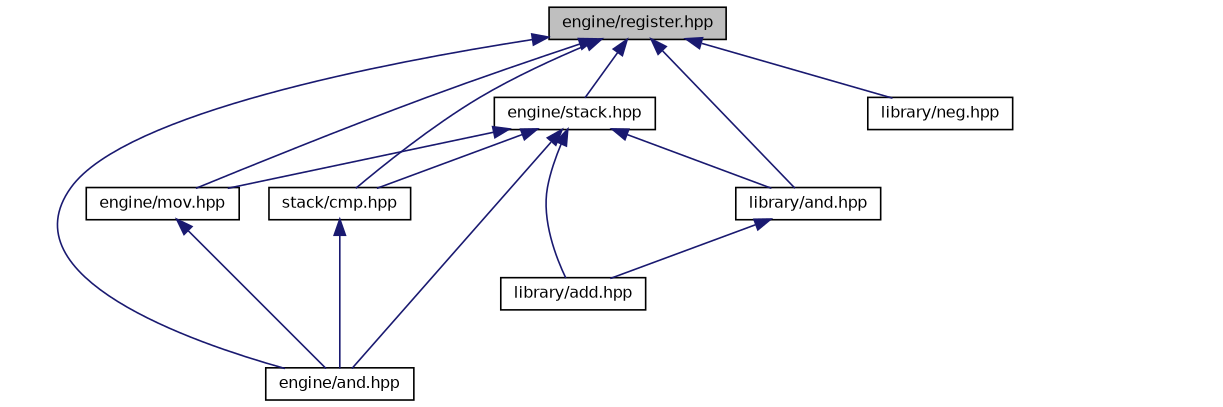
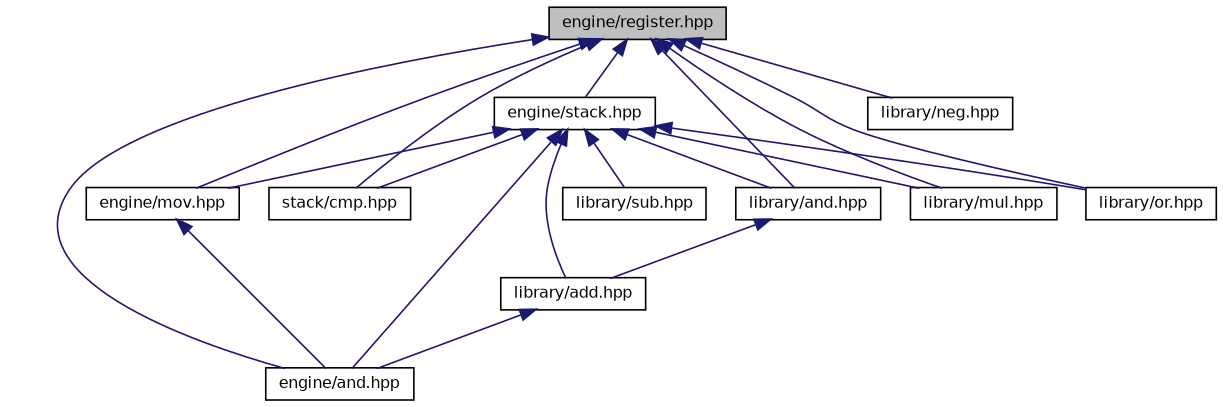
none -> (634, 204)
none -> (984, 204)
none -> (1151, 204)
(340, 302) -> (449, 342)
